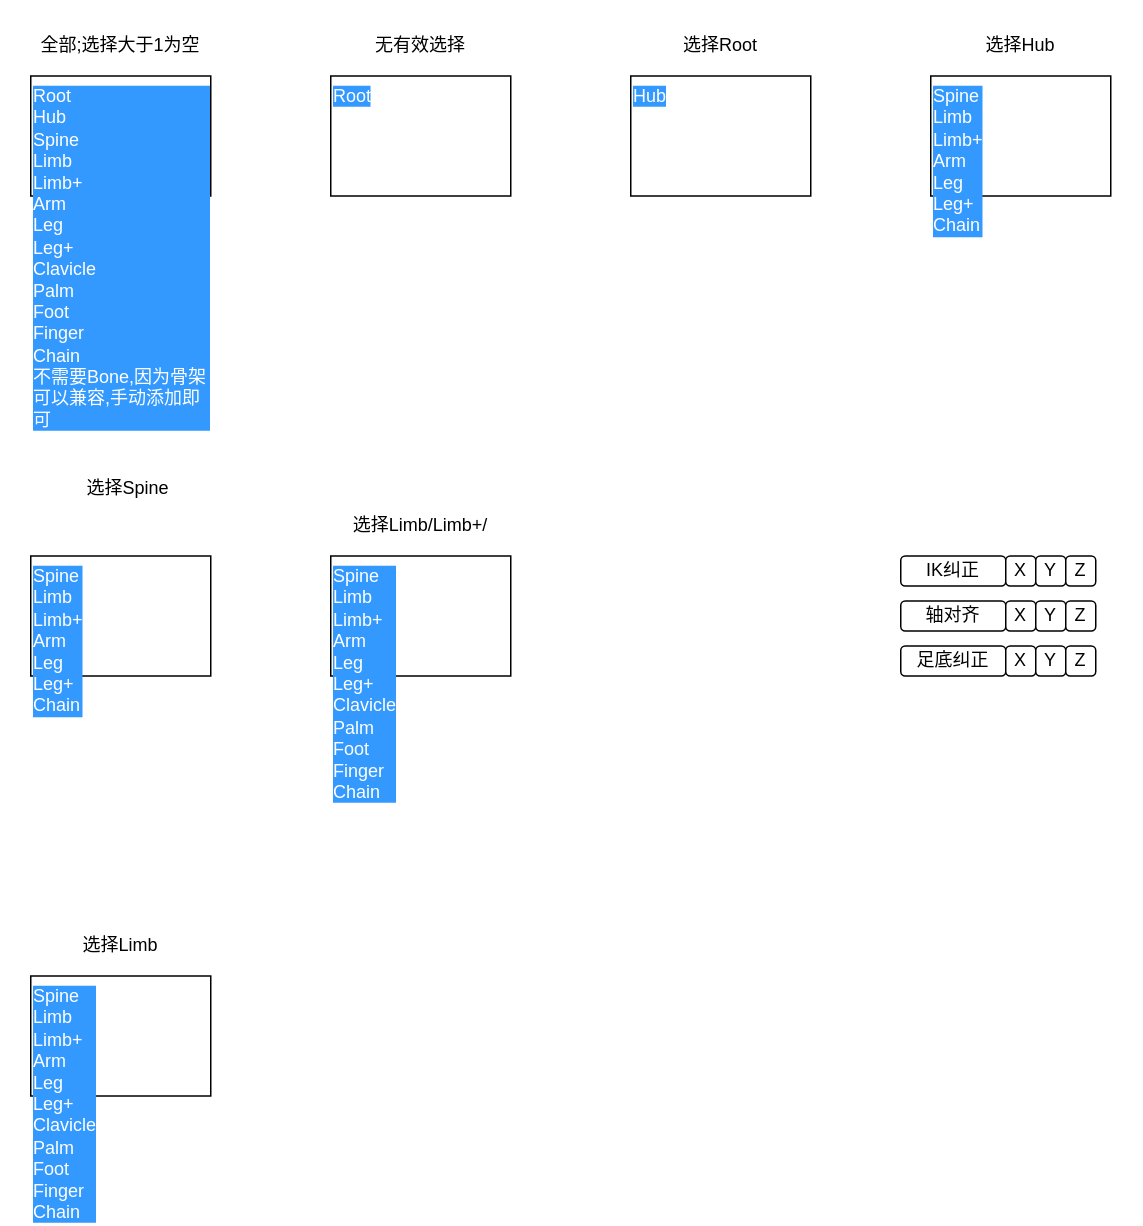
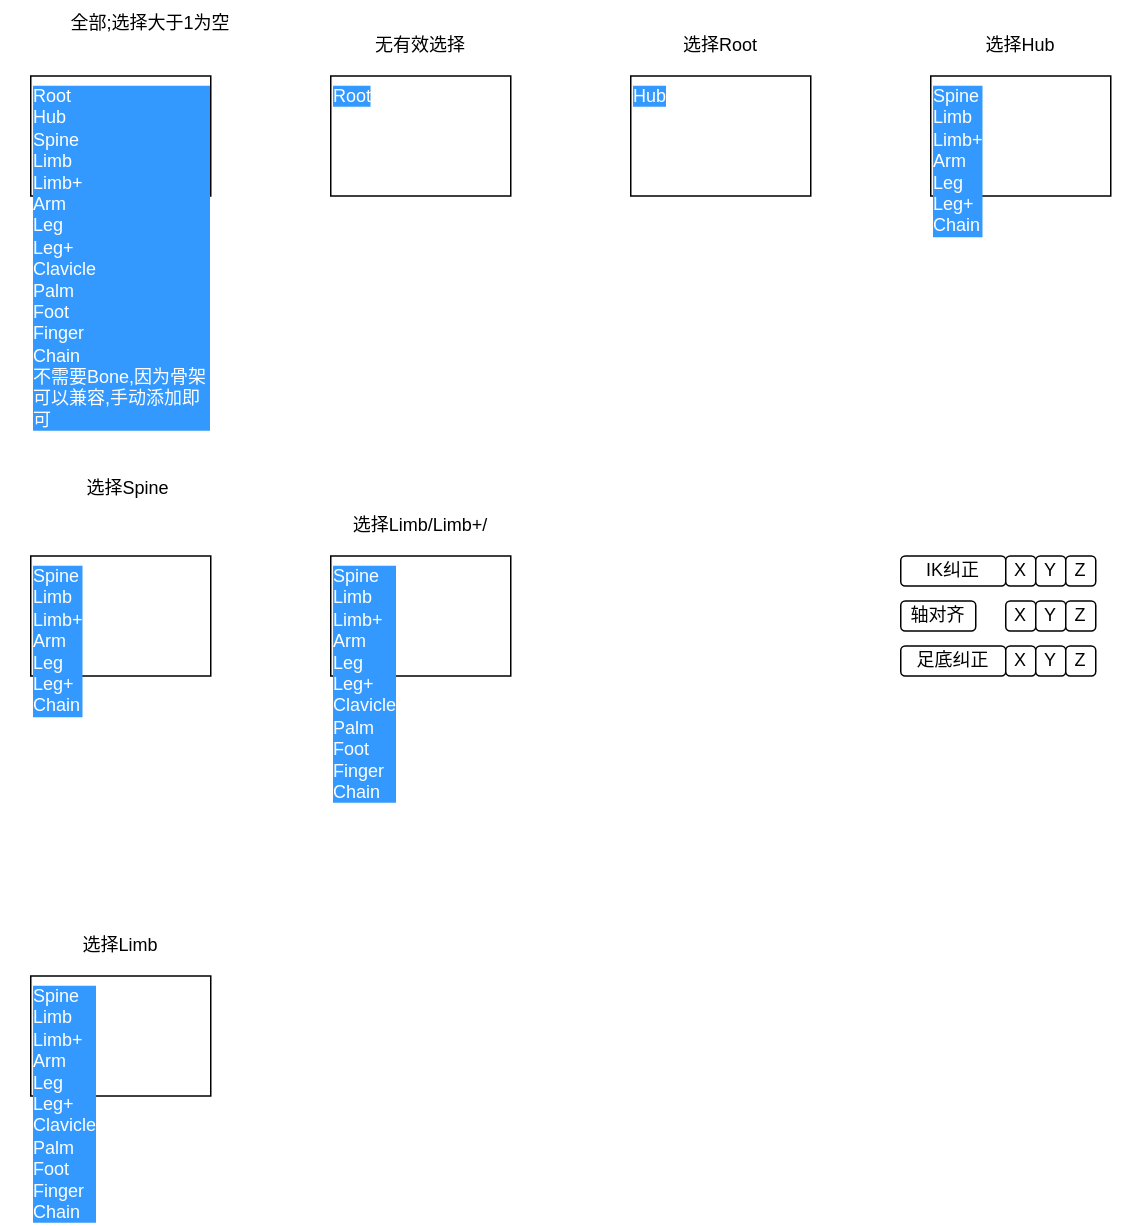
(121, 46) -> (151, 23)
(953, 616) -> (938, 616)
